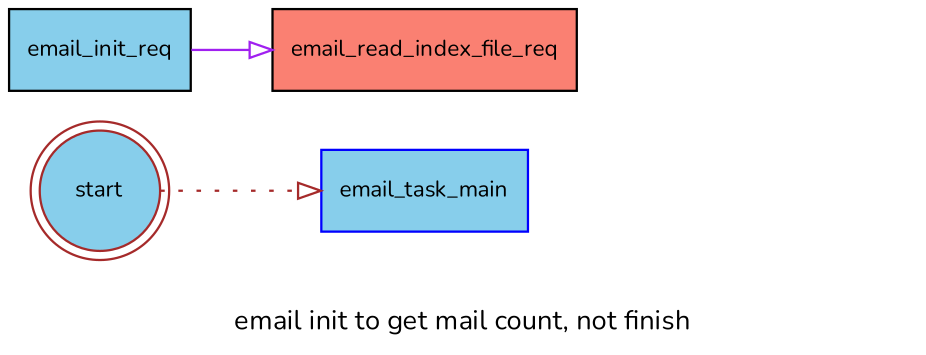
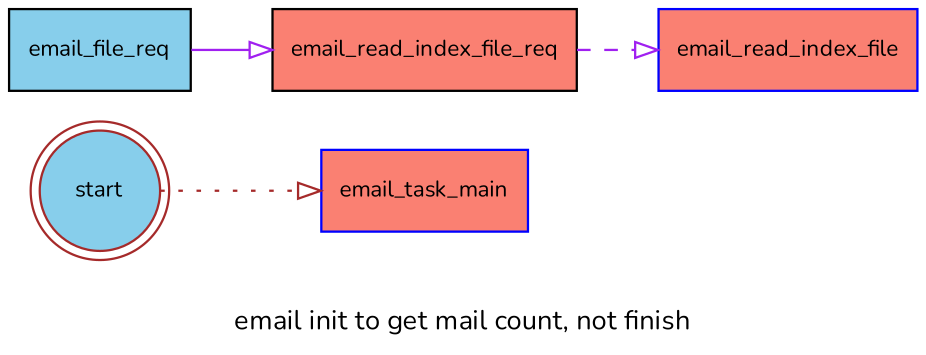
(100, 50) -> (100, 50)
none -> (788, 50)
(425, 191) -> (425, 191)
